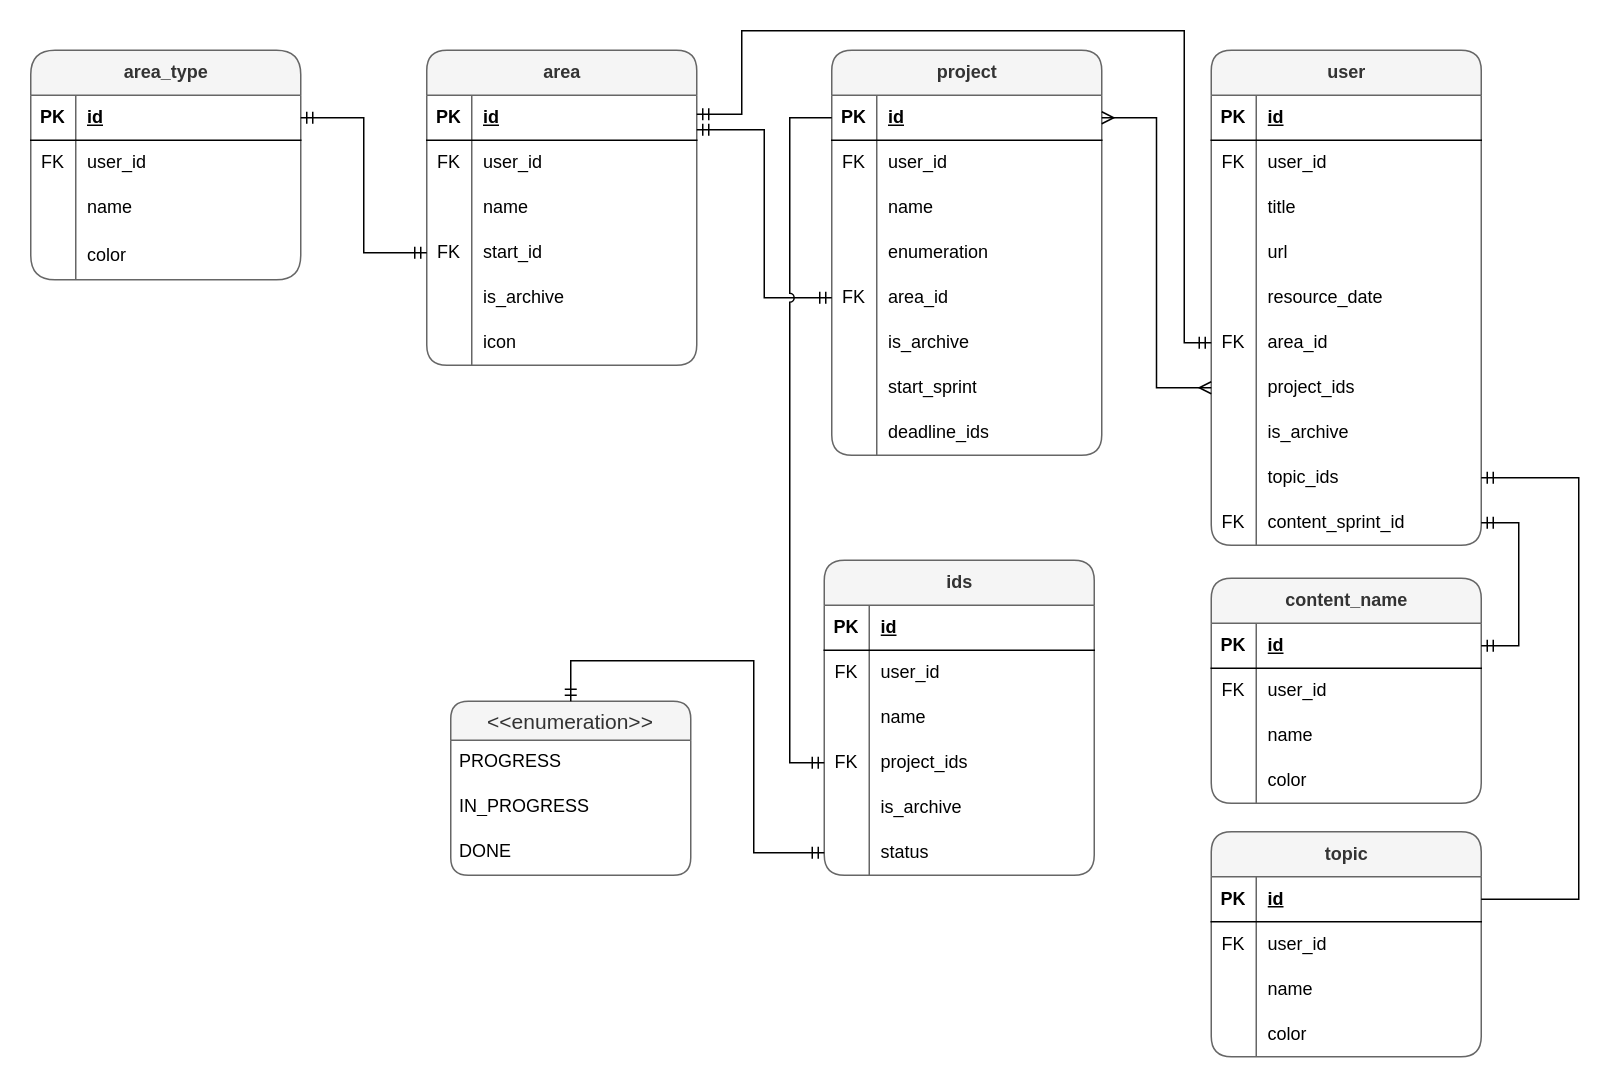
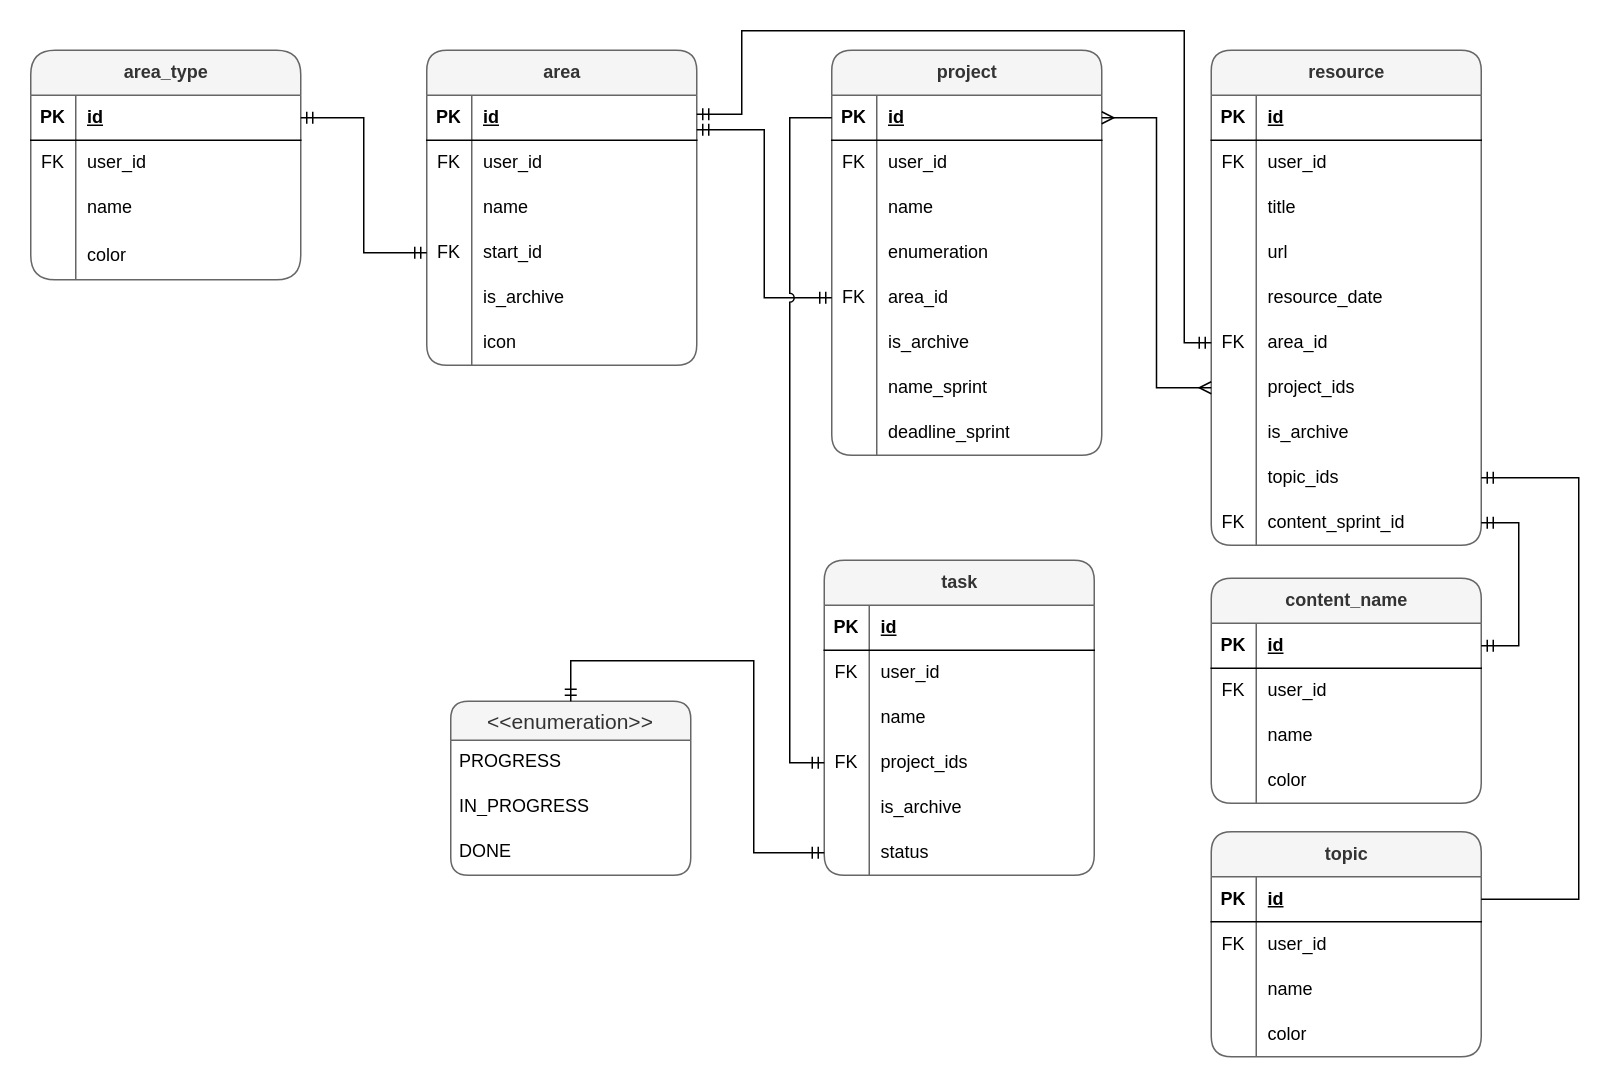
(1347, 73) -> (1347, 73)
(947, 388) -> (942, 388)
(942, 433) -> (957, 433)
(960, 583) -> (960, 583)
